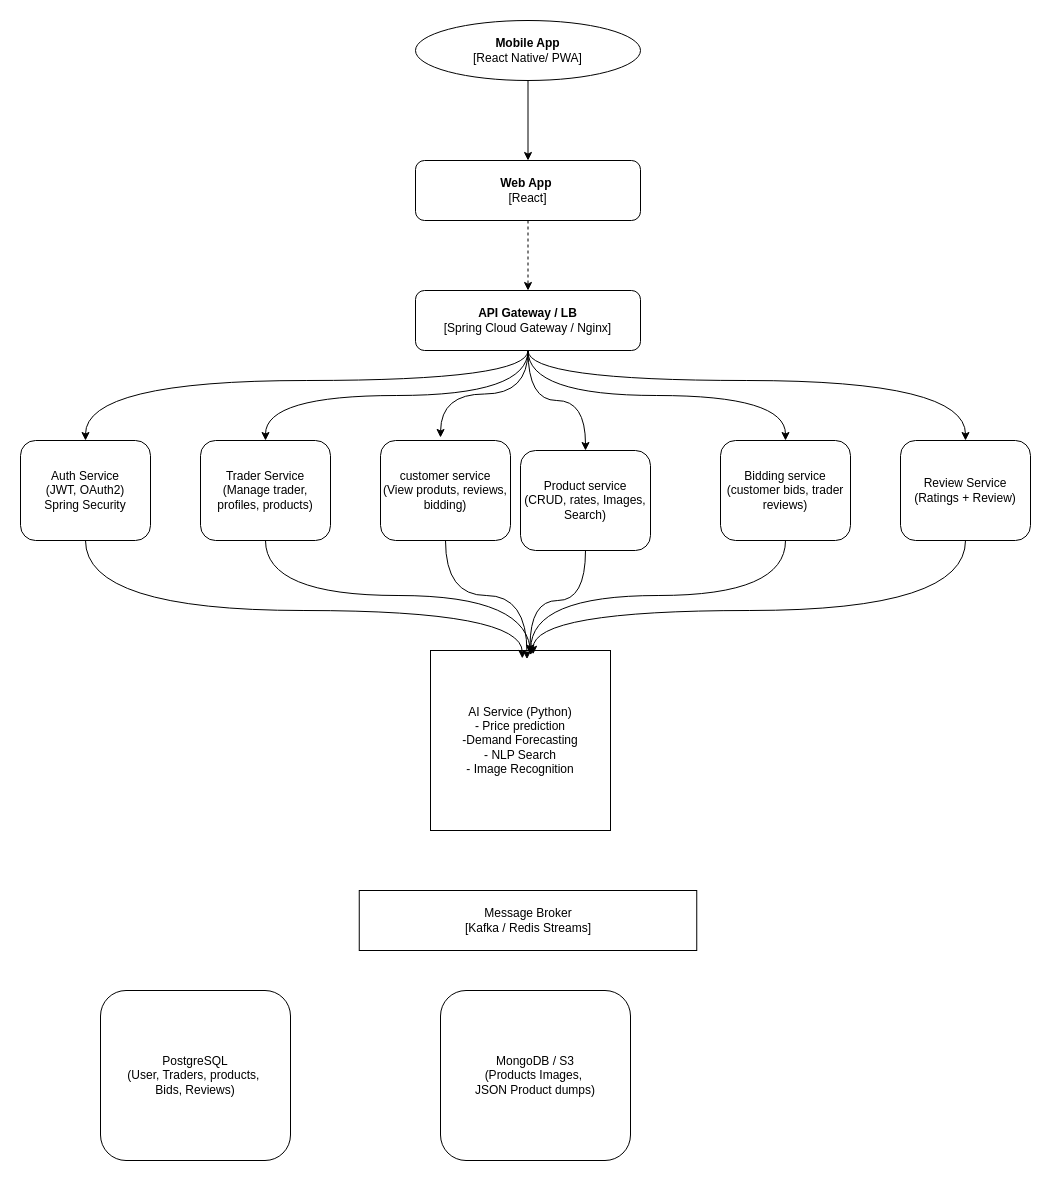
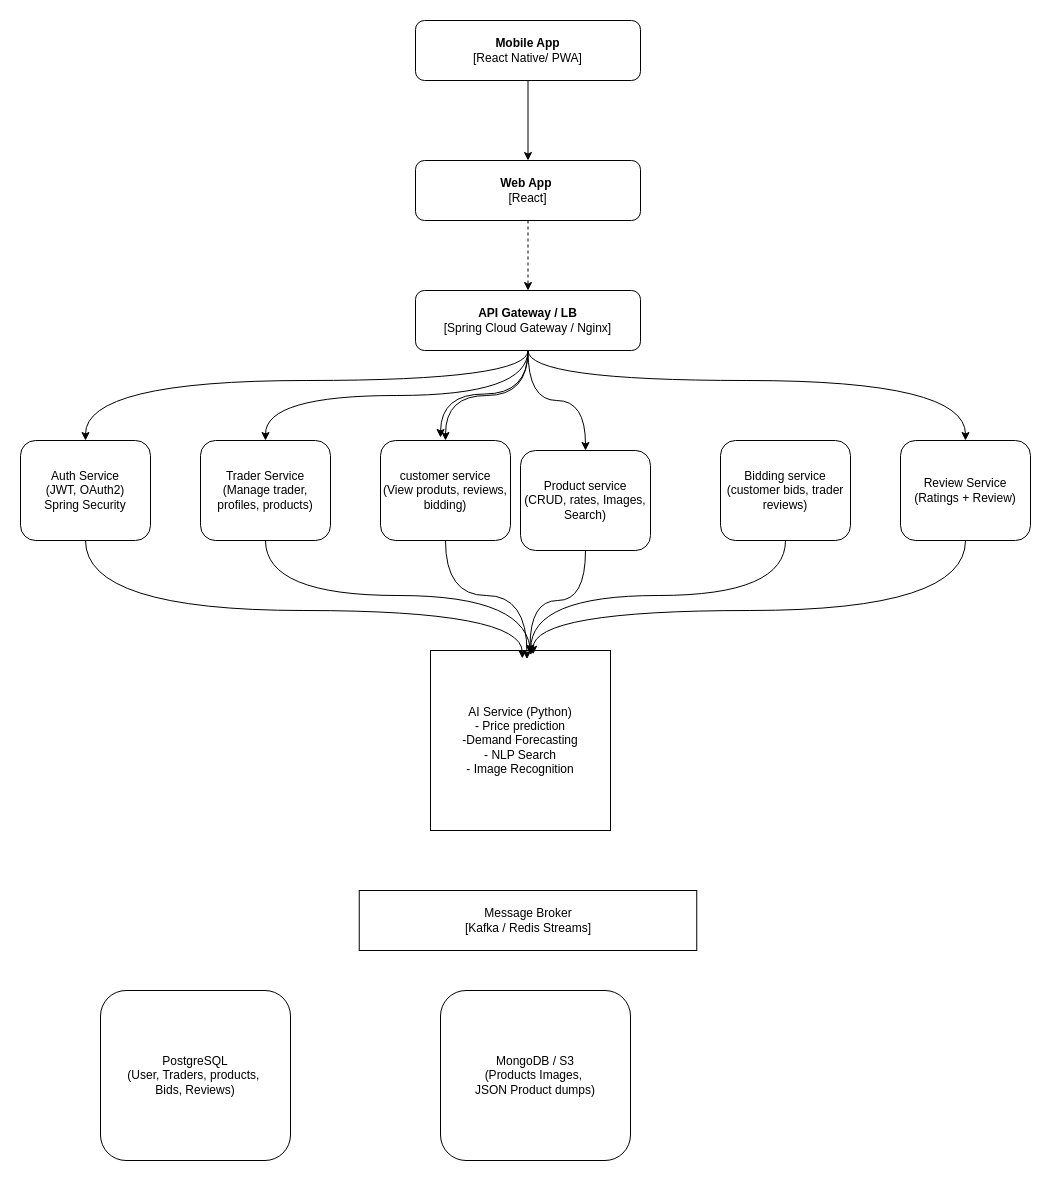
(528, 51) -> (528, 51)
(659, 396) -> (471, 397)
